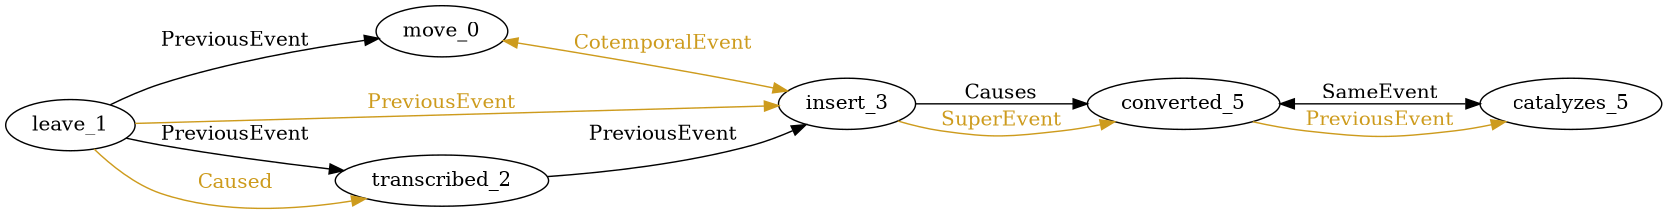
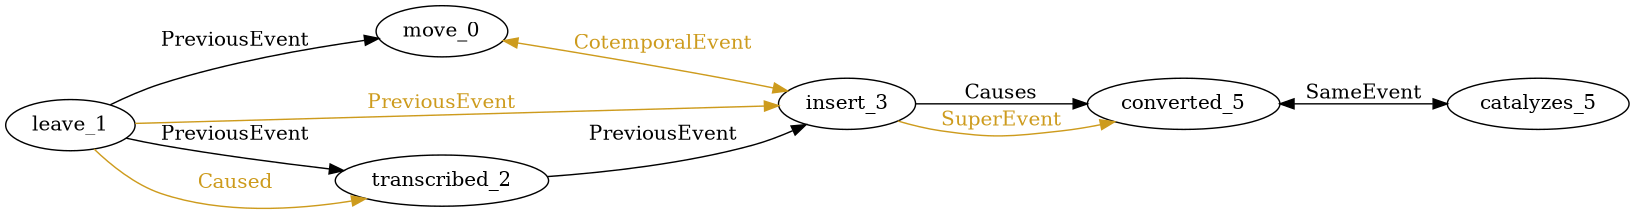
(1372, 136) -> none
